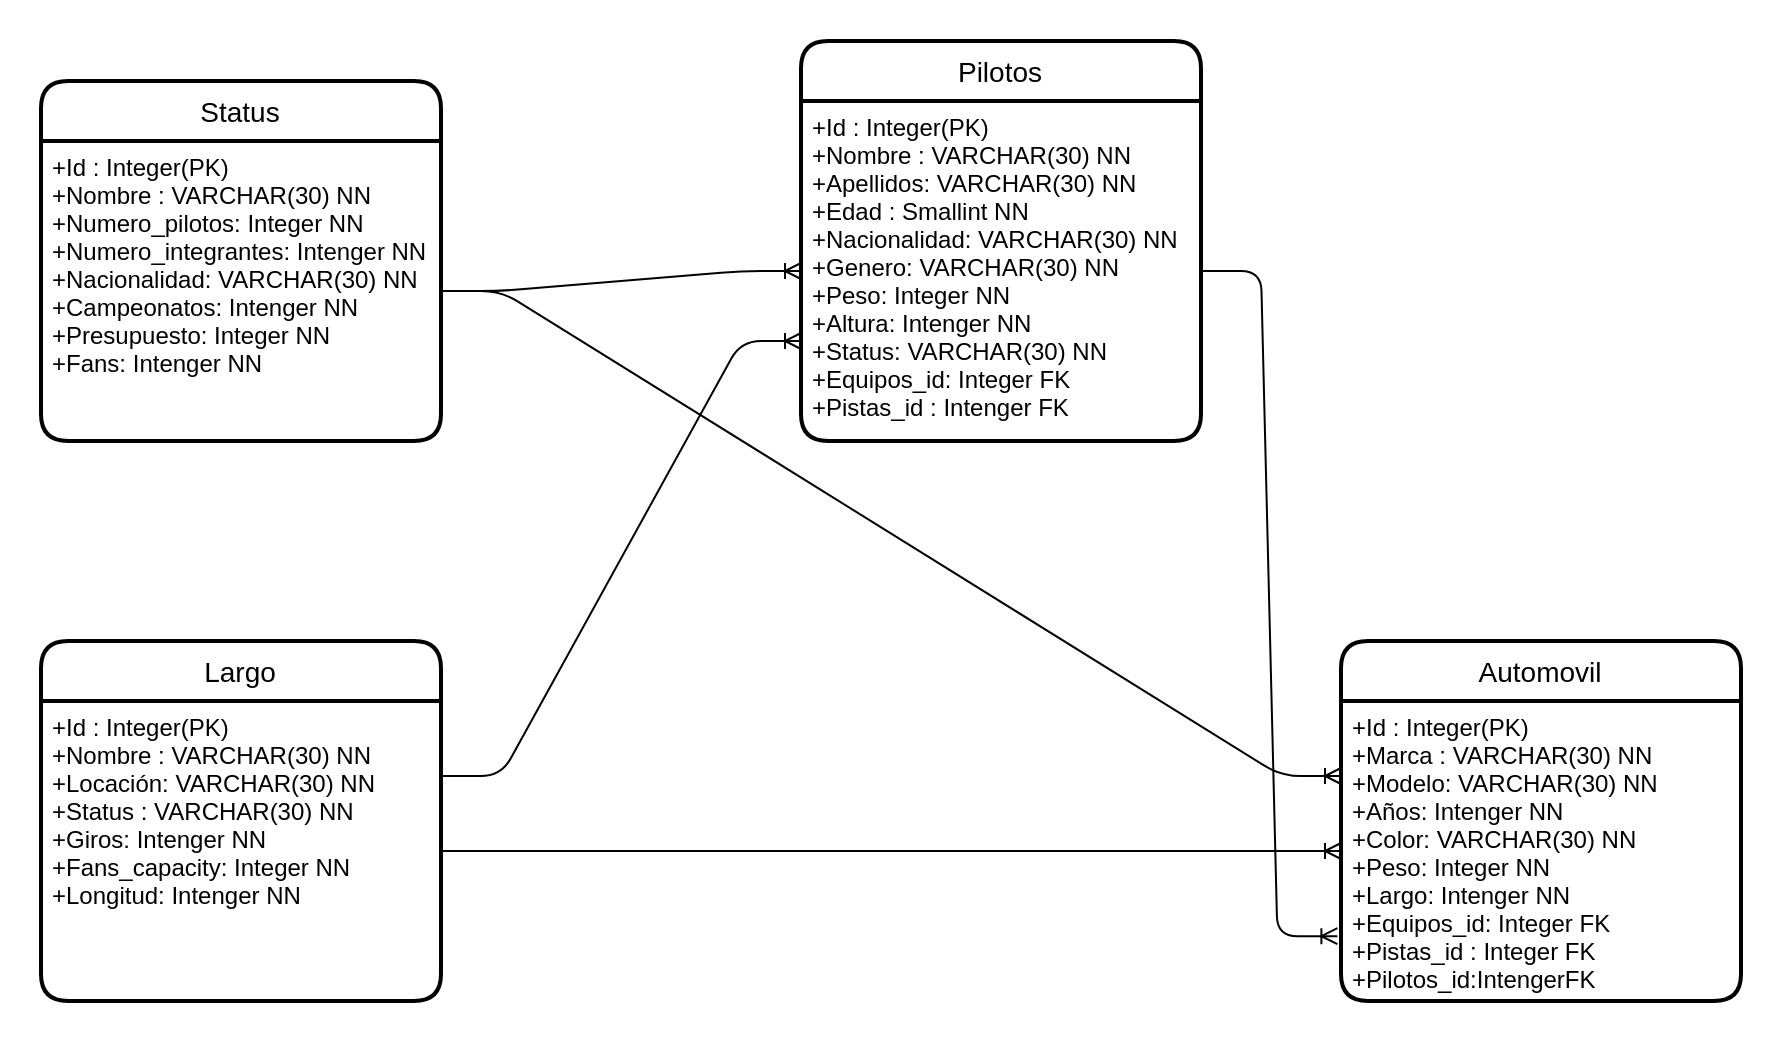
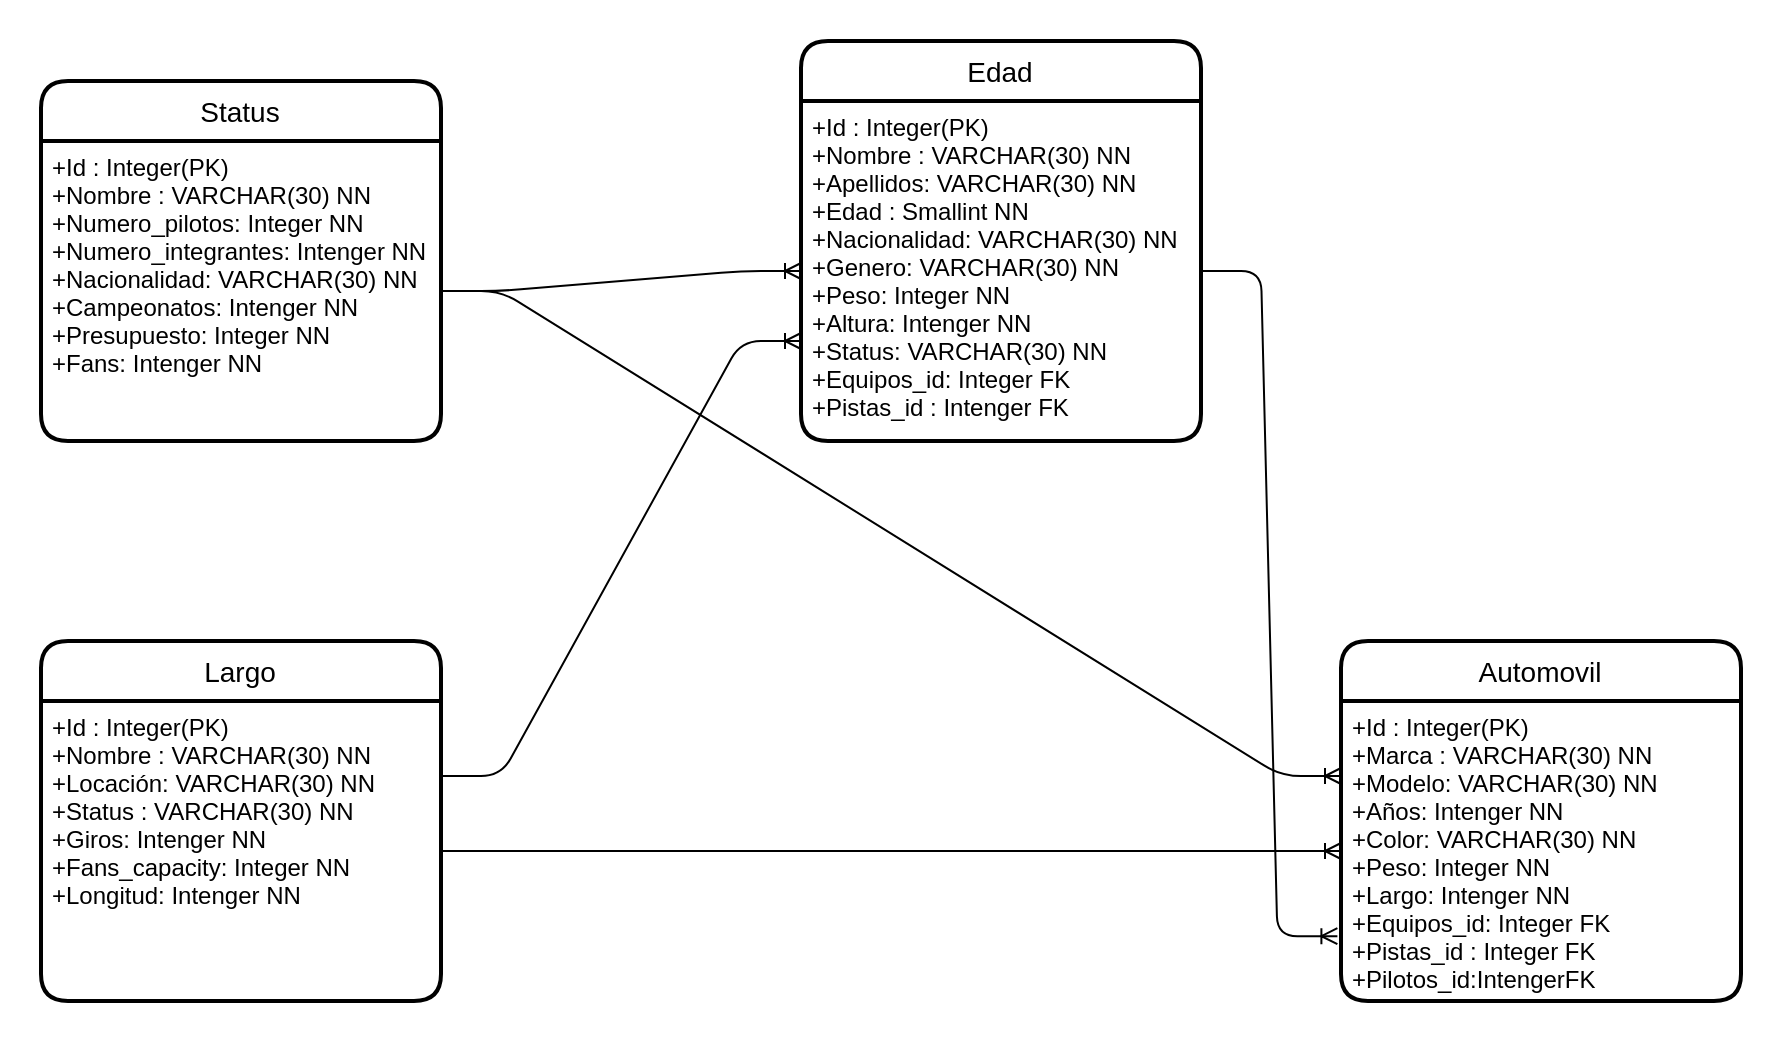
(1000, 73) -> (1000, 73)
